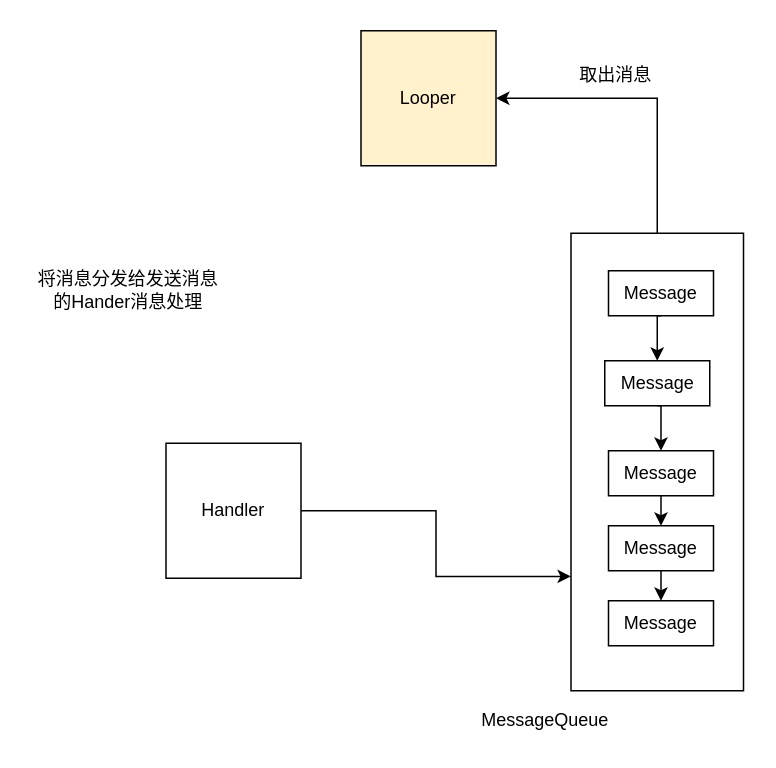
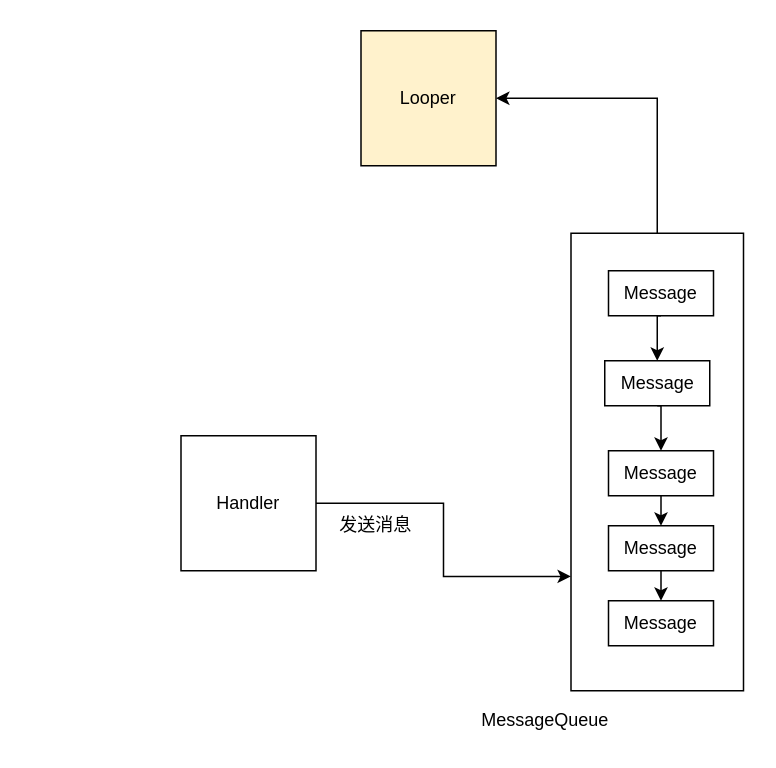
(616, 76) -> none
(128, 290) -> none
(233, 511) -> (248, 503)
none -> (376, 526)
